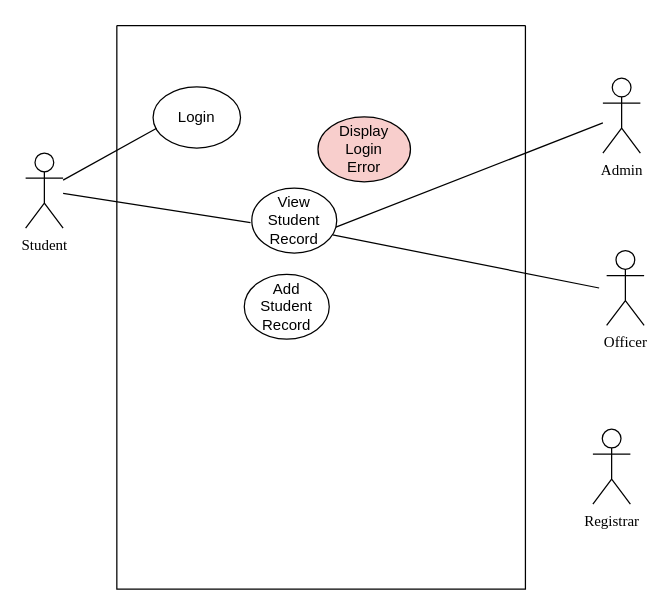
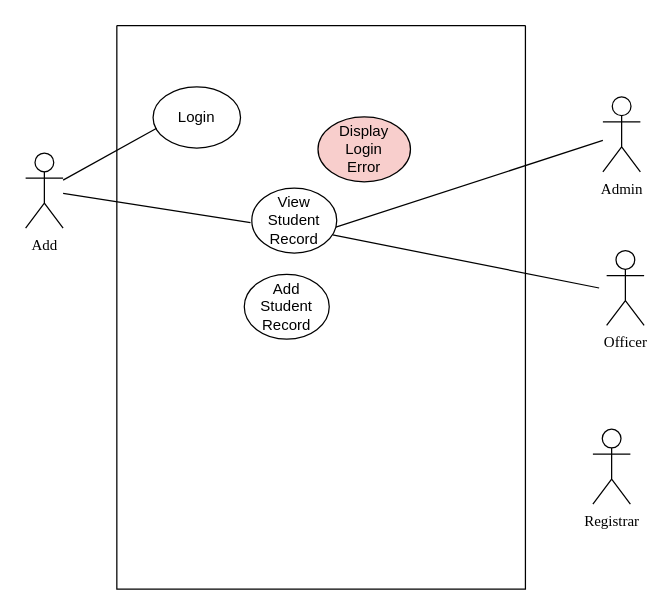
(622, 116) -> (622, 134)
(45, 246) -> (45, 246)
